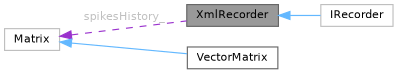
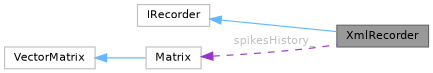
(305, 15) -> (279, 26)
(129, 48) -> (126, 58)
(233, 58) -> (50, 58)
